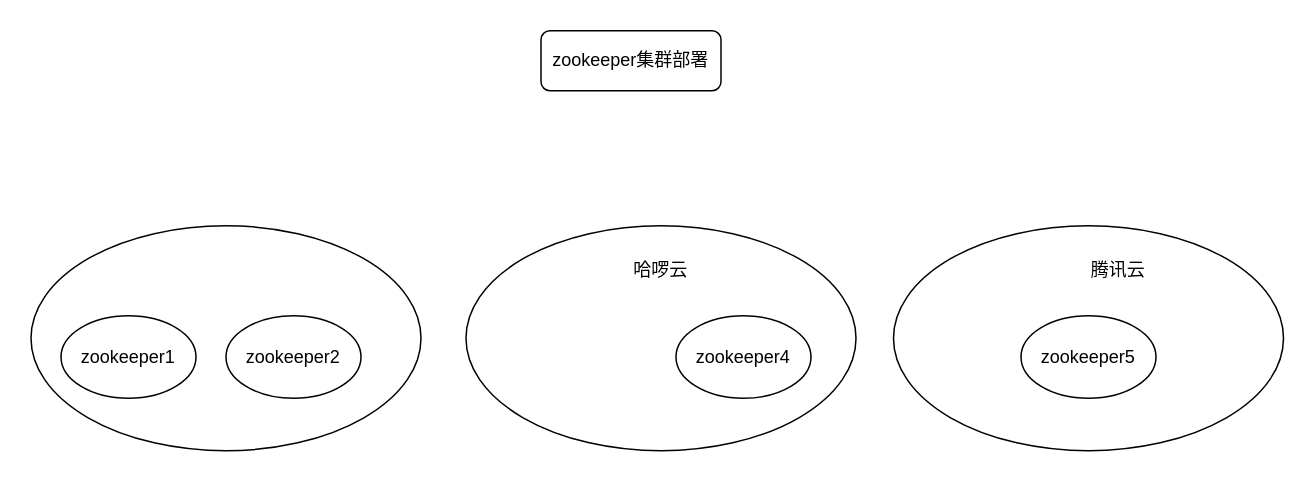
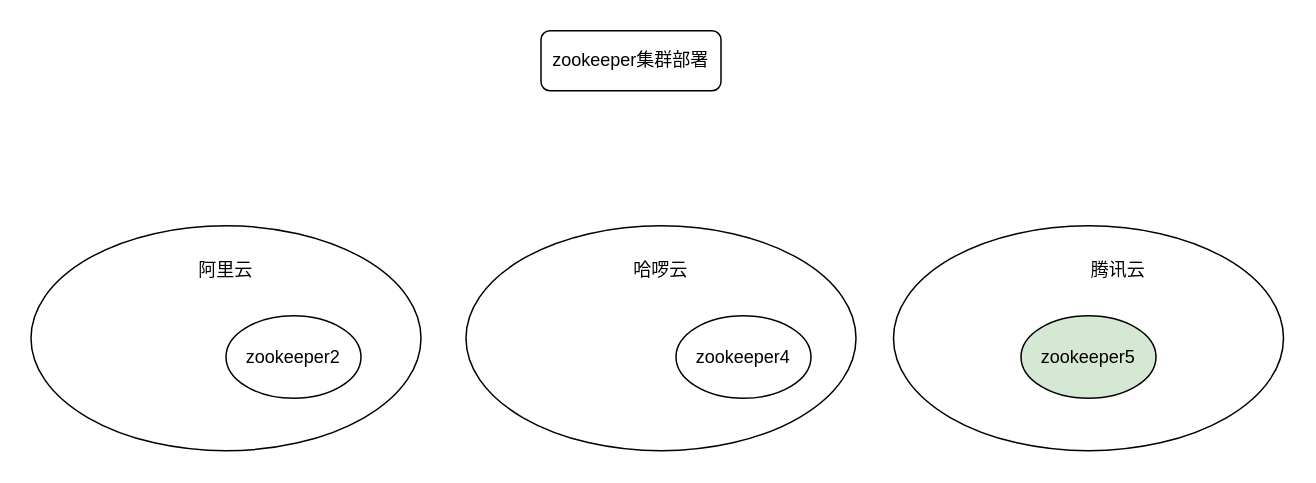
none -> (226, 271)
(128, 357) -> none
(1088, 357) -> (1088, 357)
